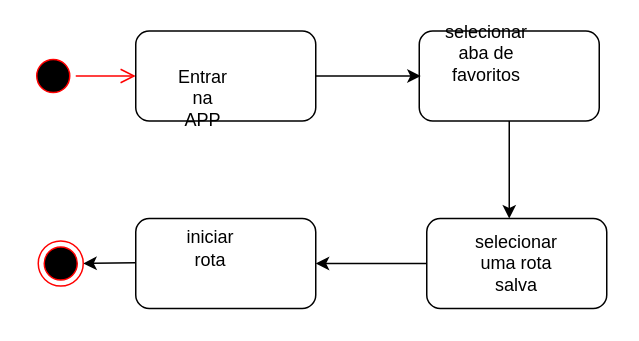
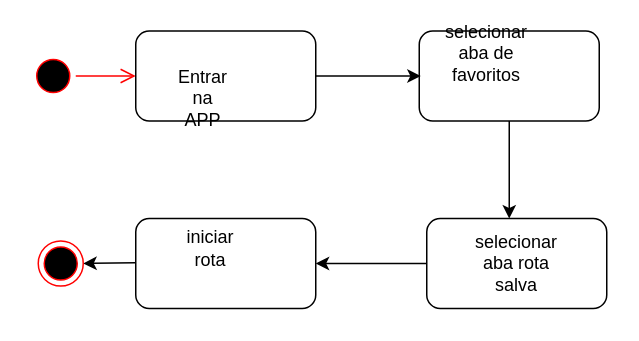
(517, 263) -> (517, 263)
